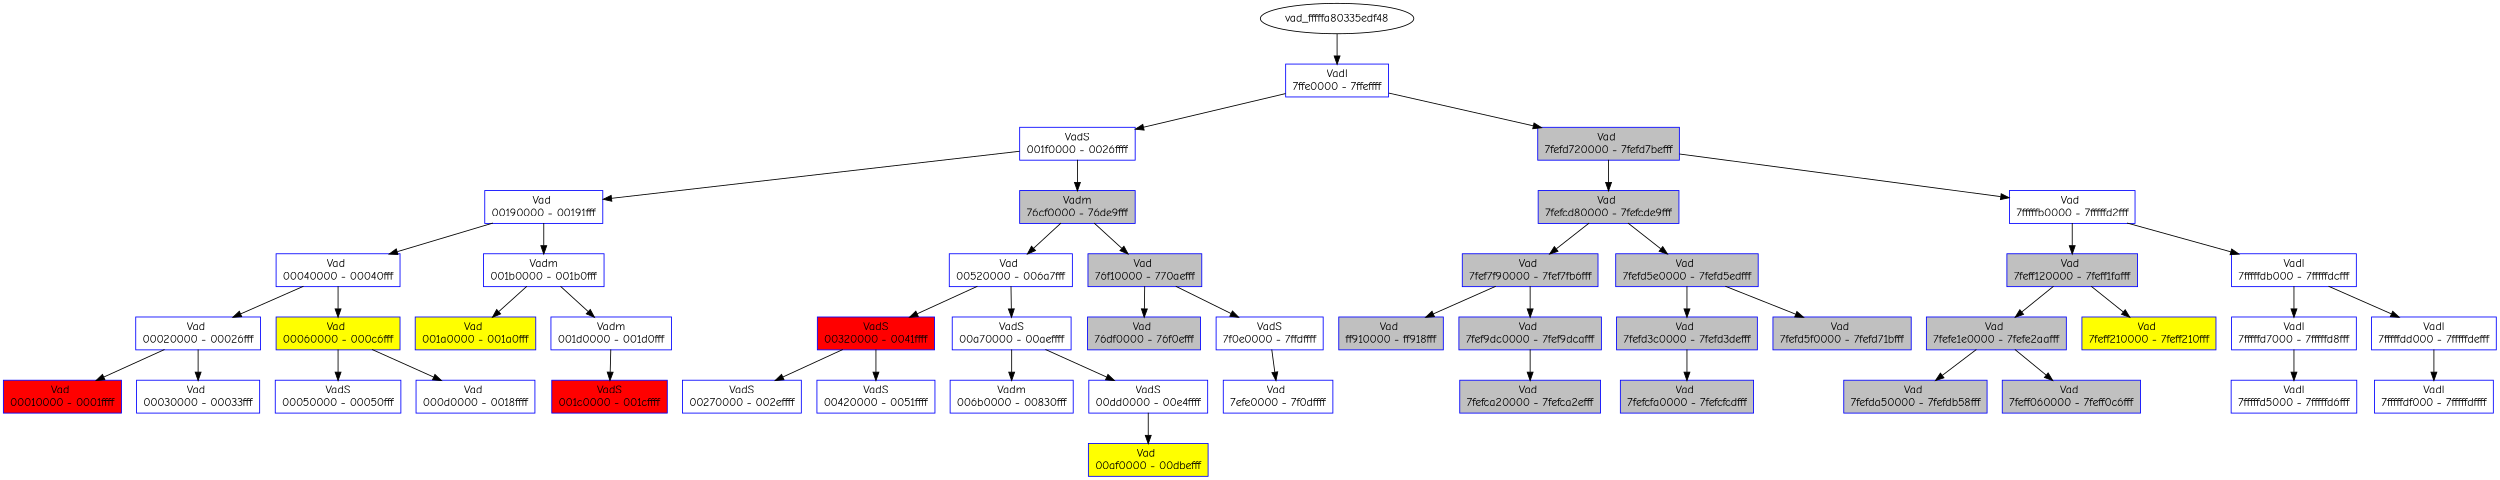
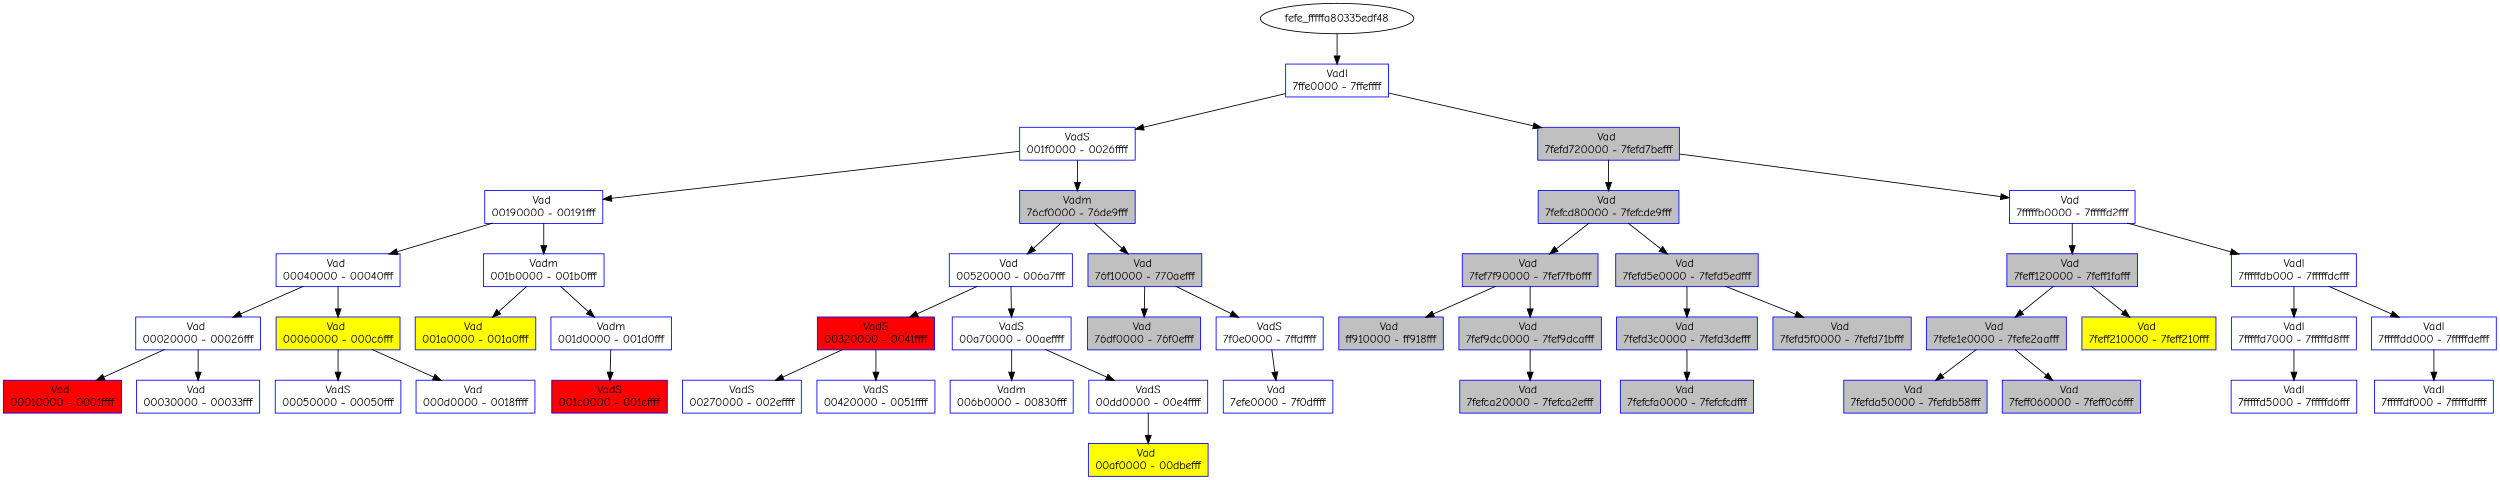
(1337, 19) -> (1337, 19)
